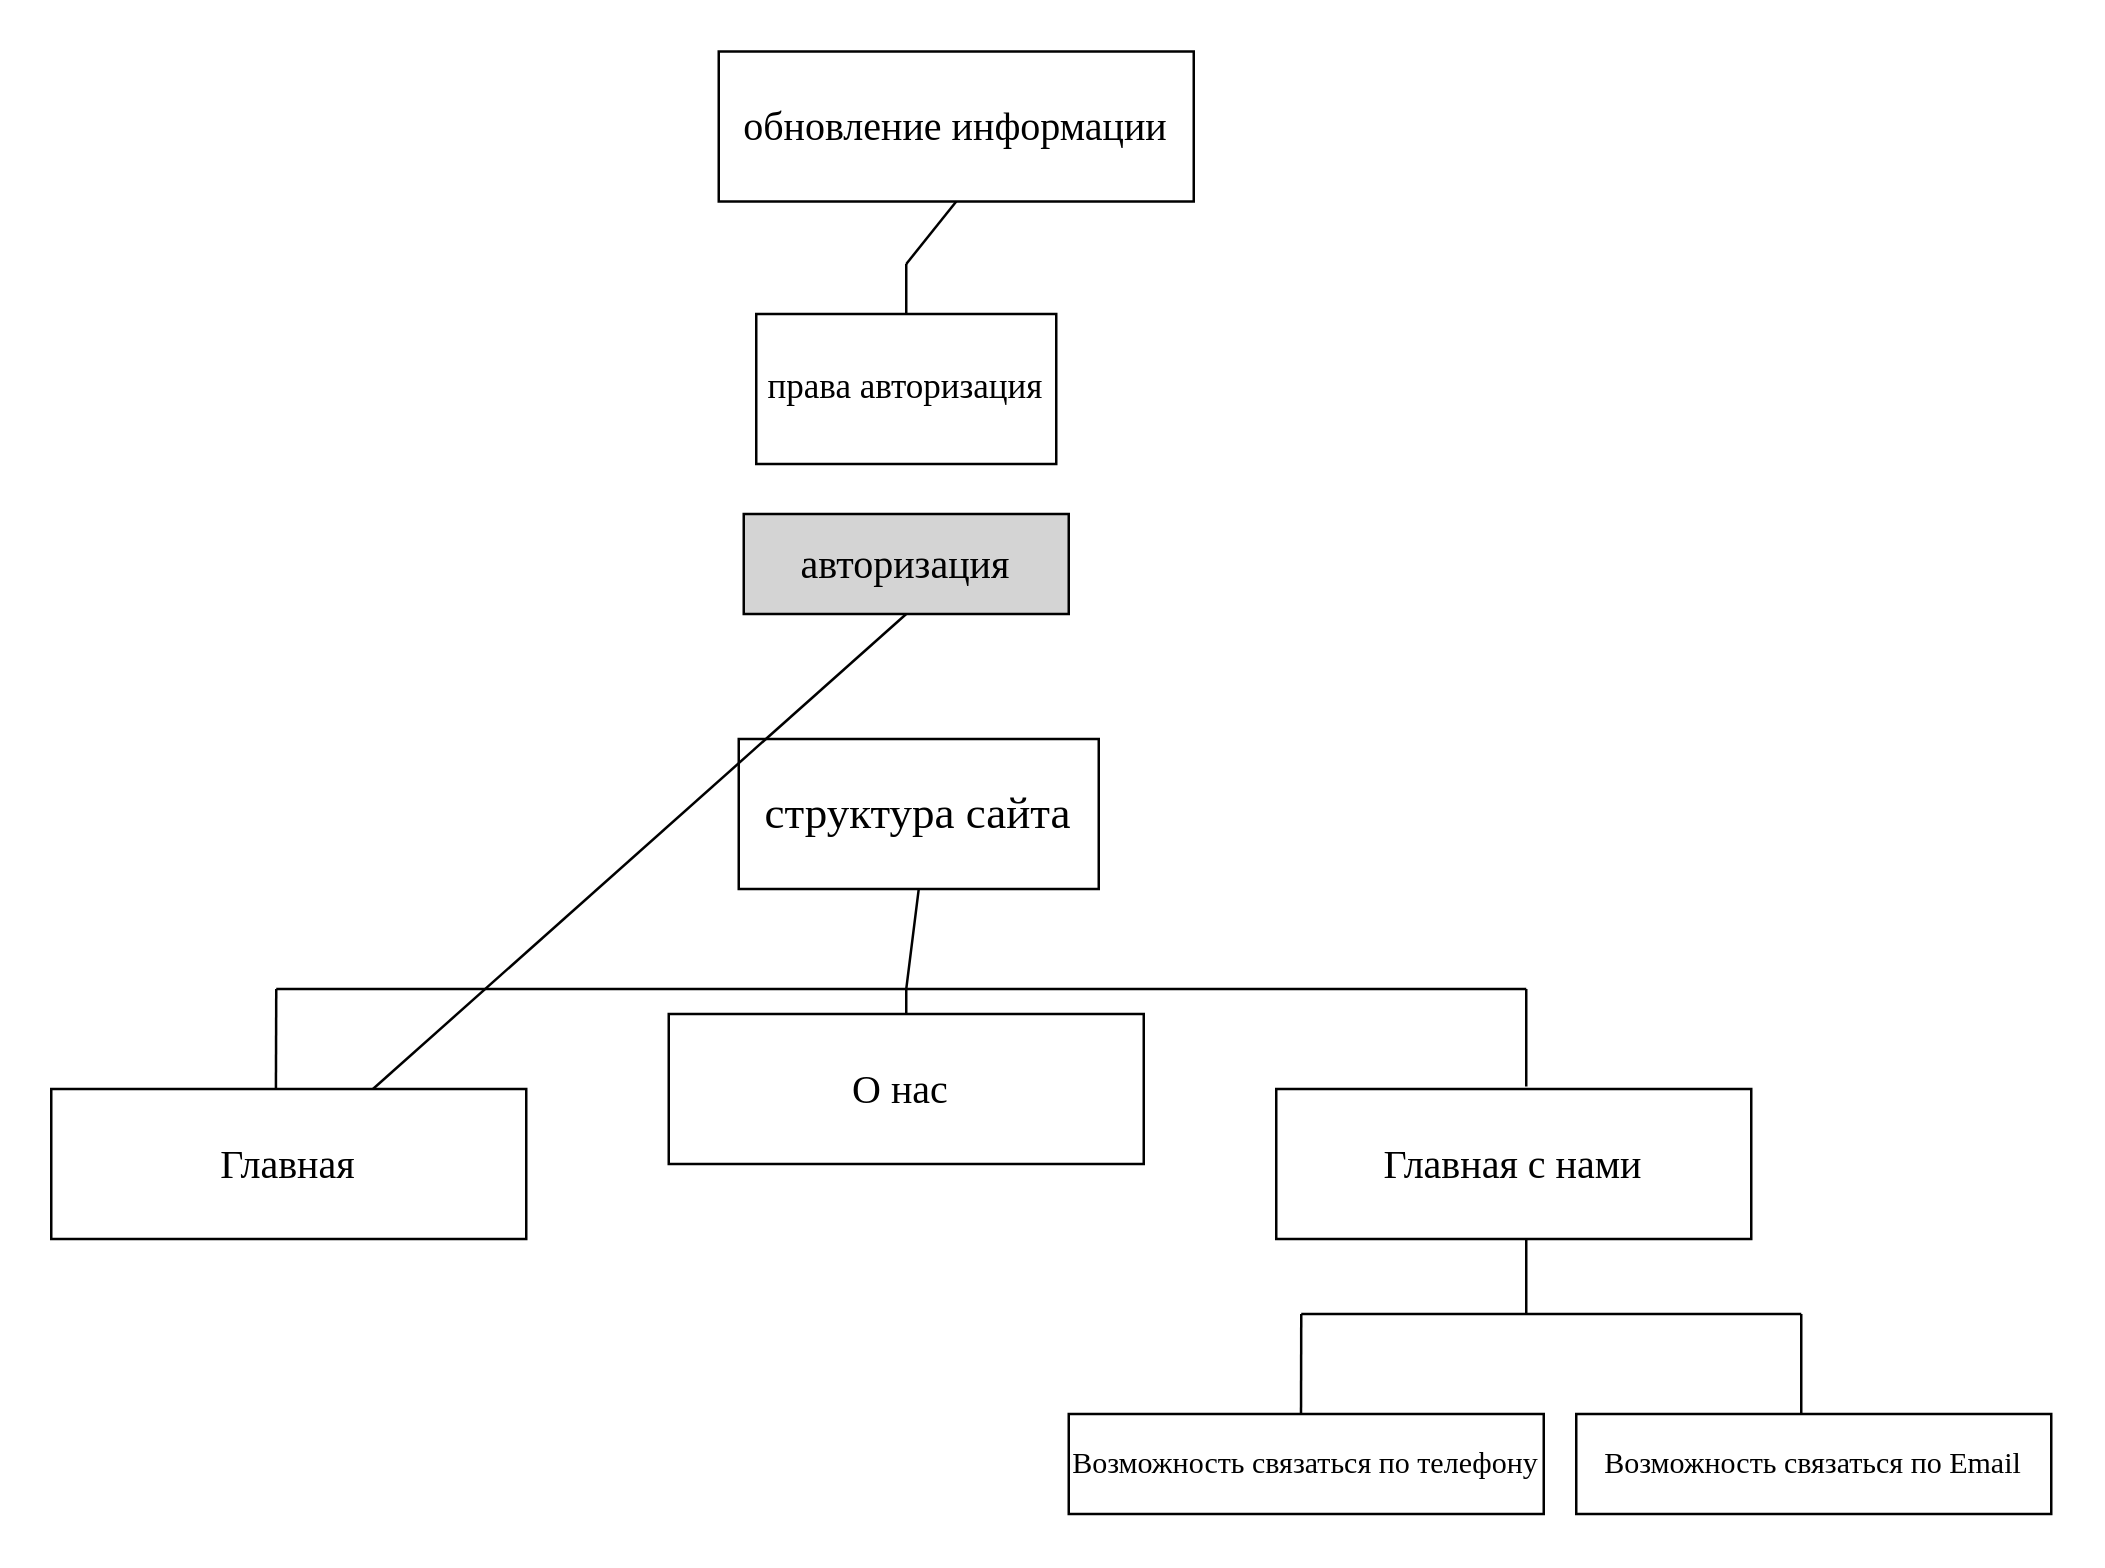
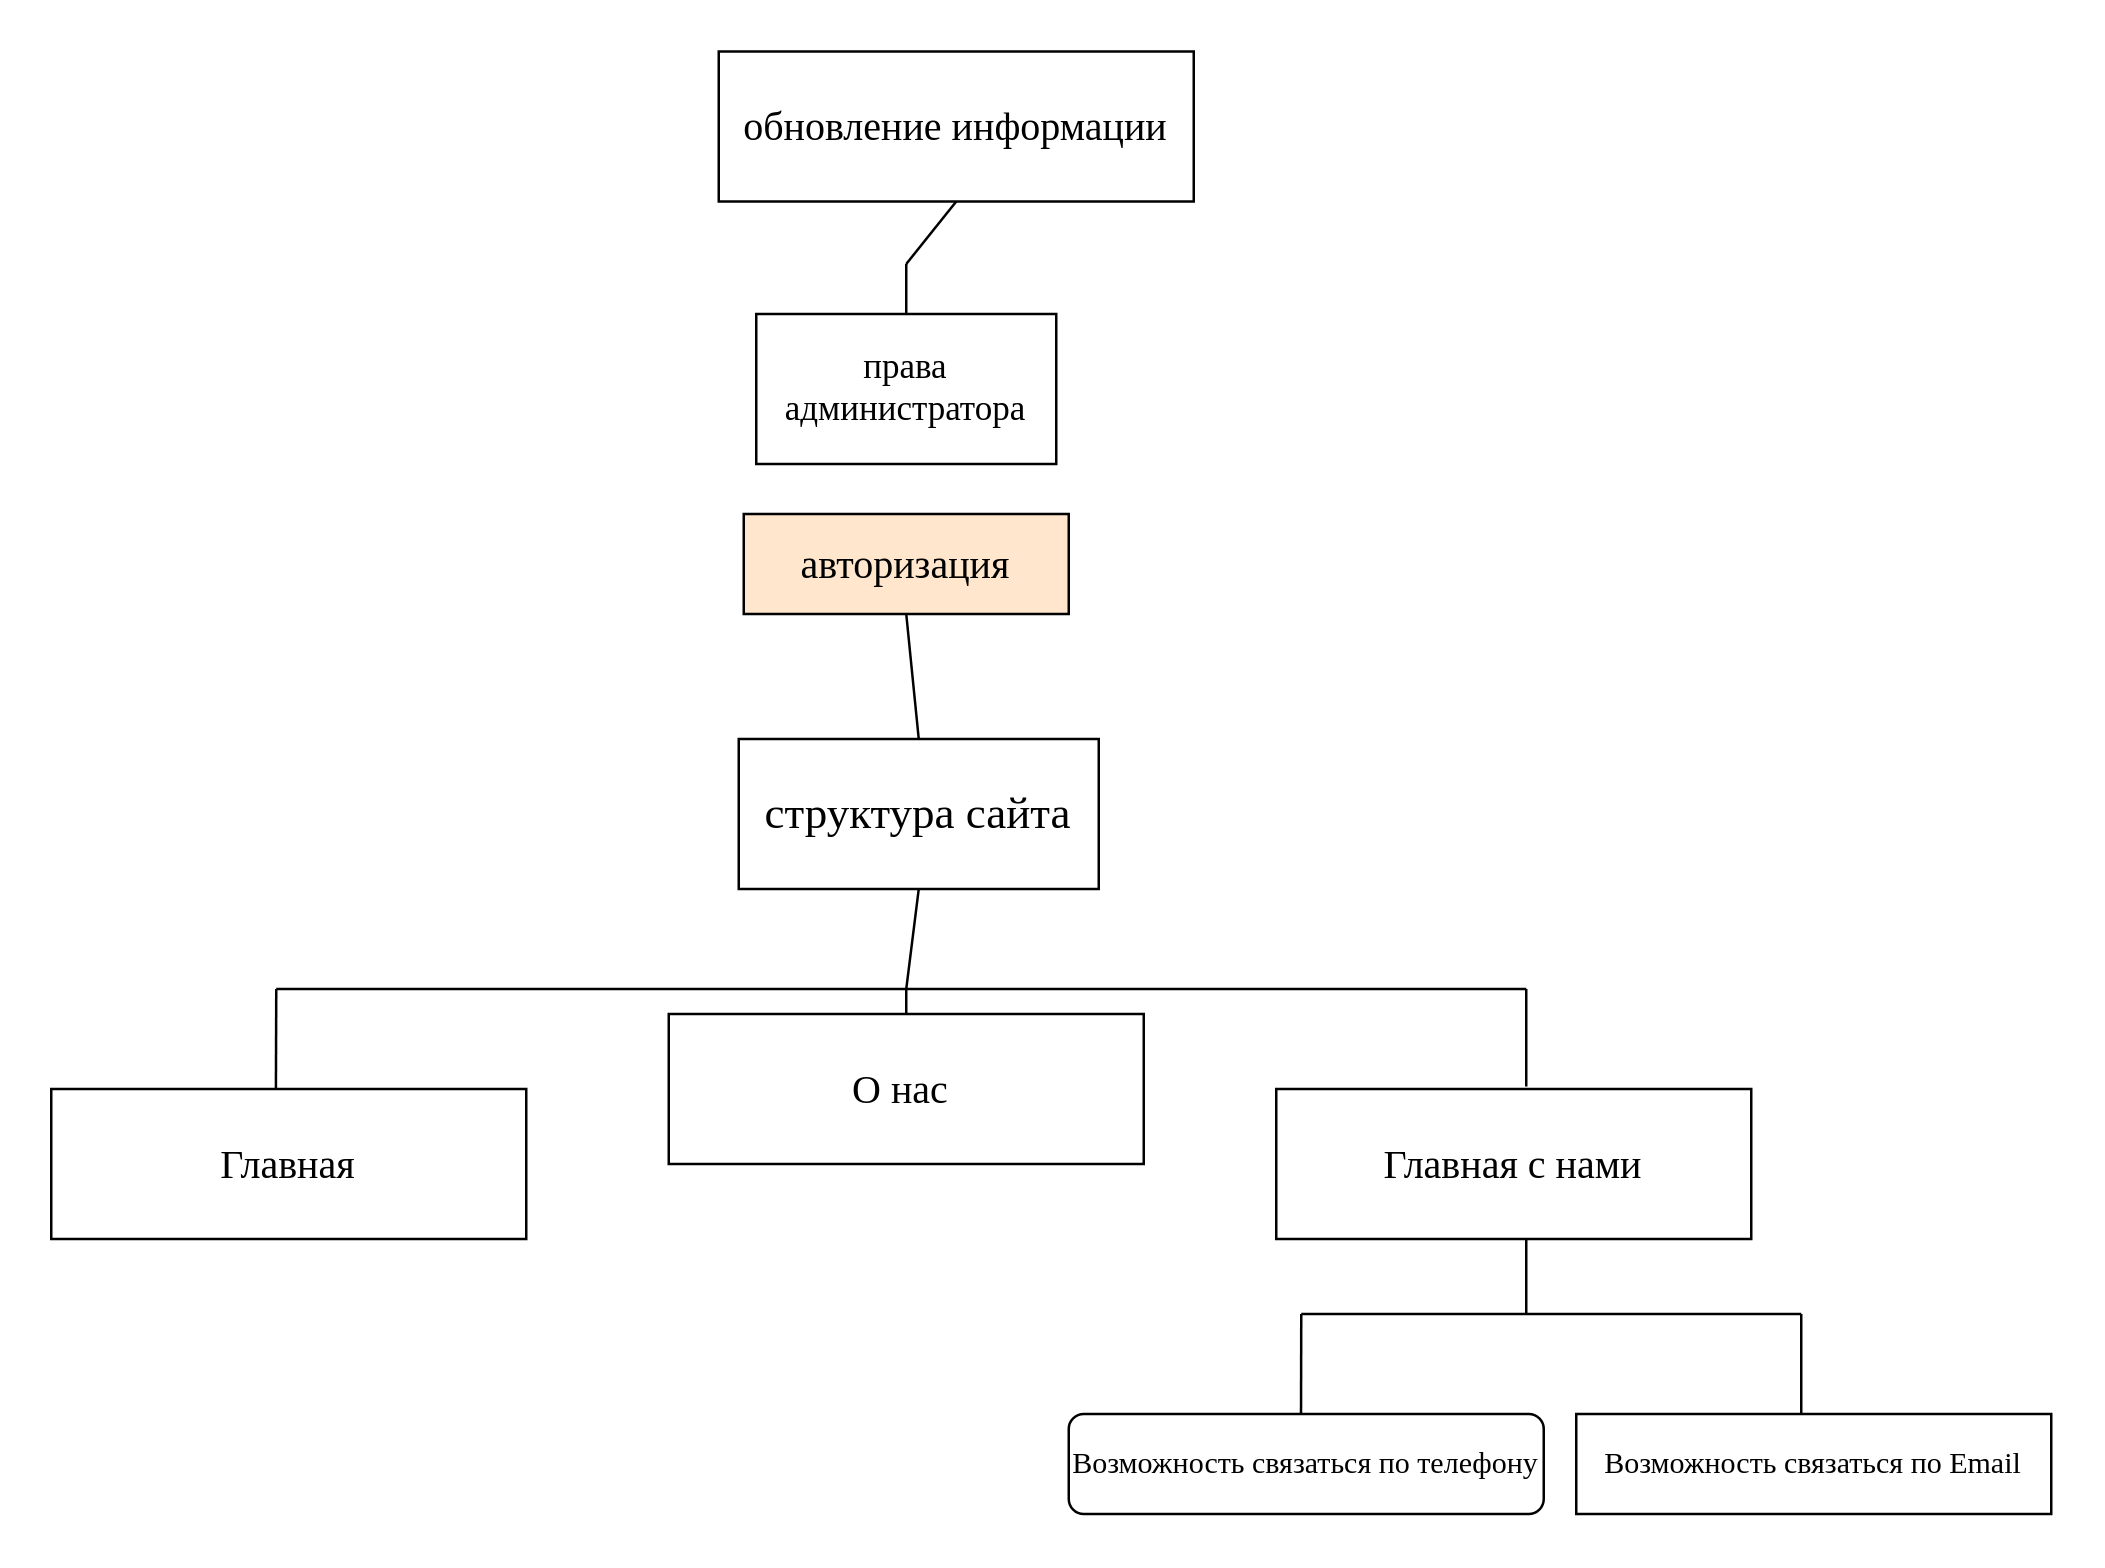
(906, 389) -> (906, 389)
(906, 564) -> (906, 564)
(699, 799) -> (912, 676)
(1306, 1464) -> (1306, 1464)
